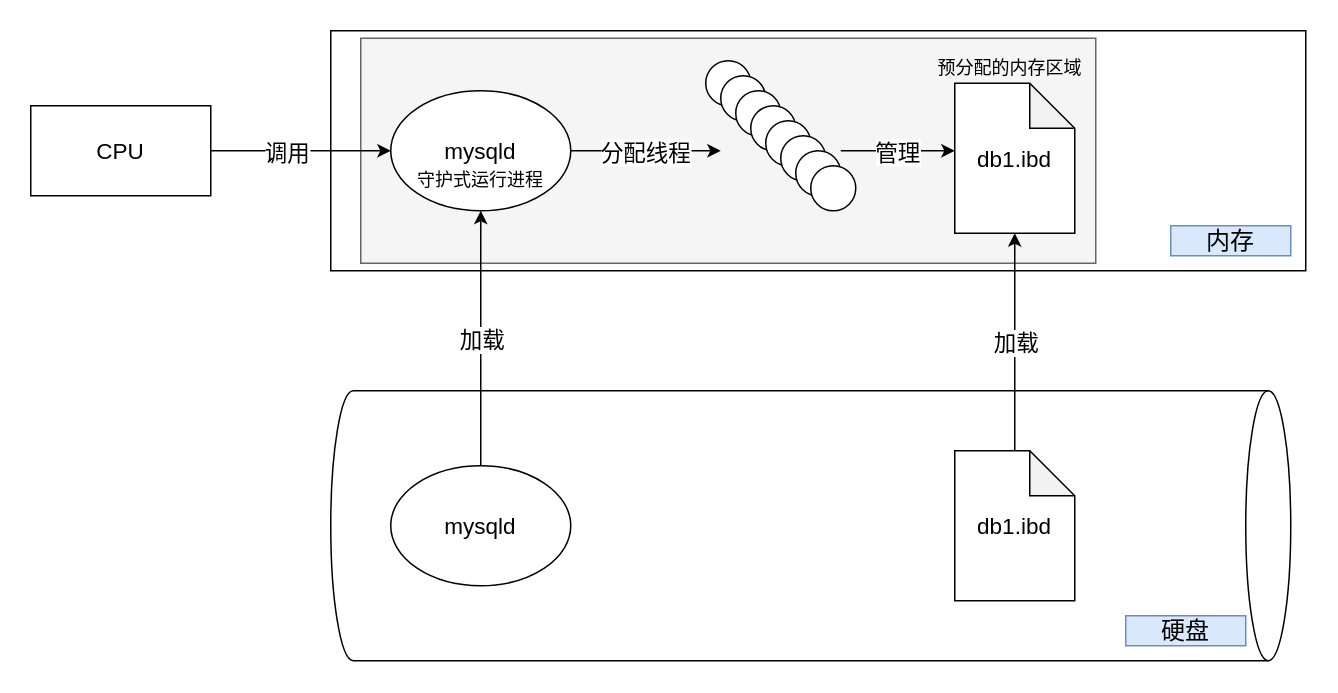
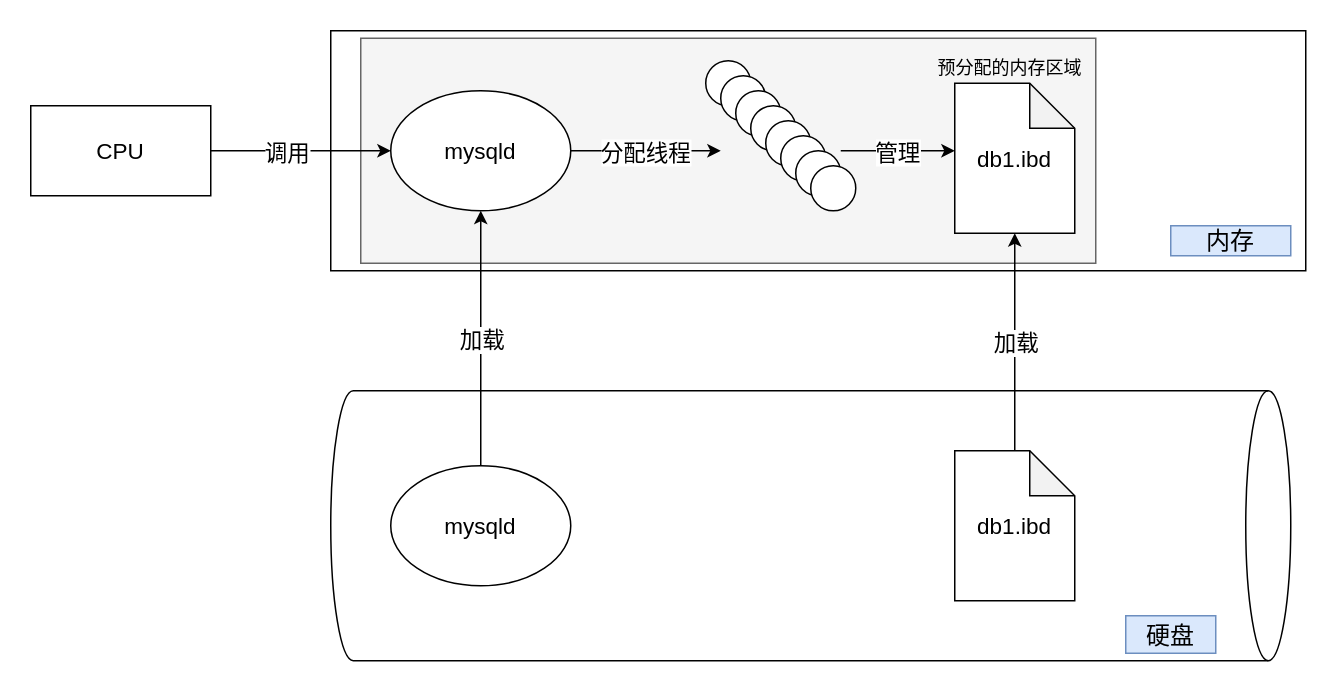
(481, 181) -> none
(1186, 631) -> (1171, 635)
